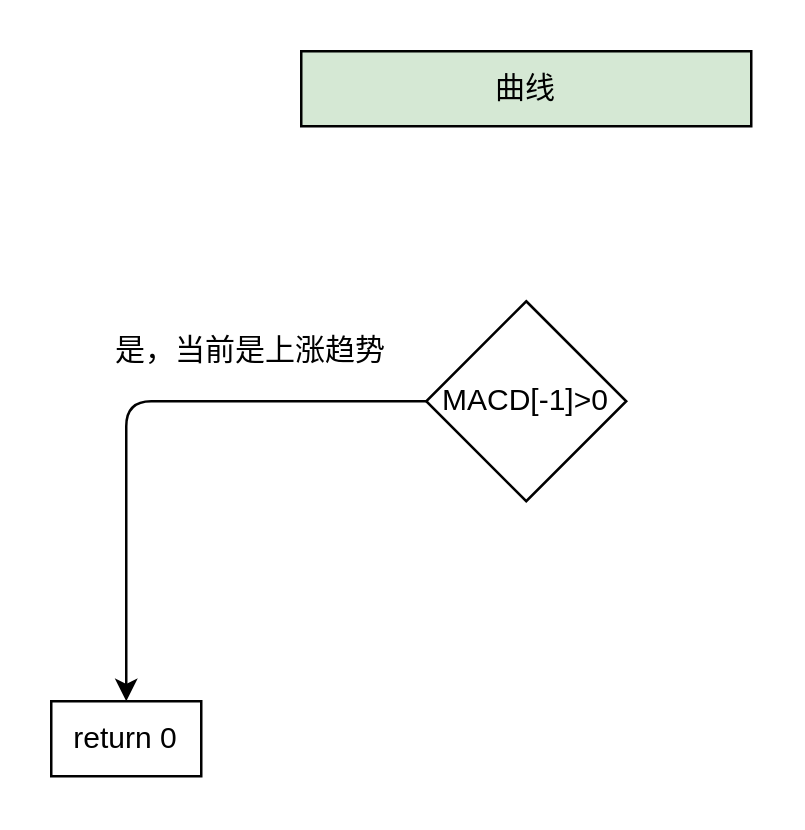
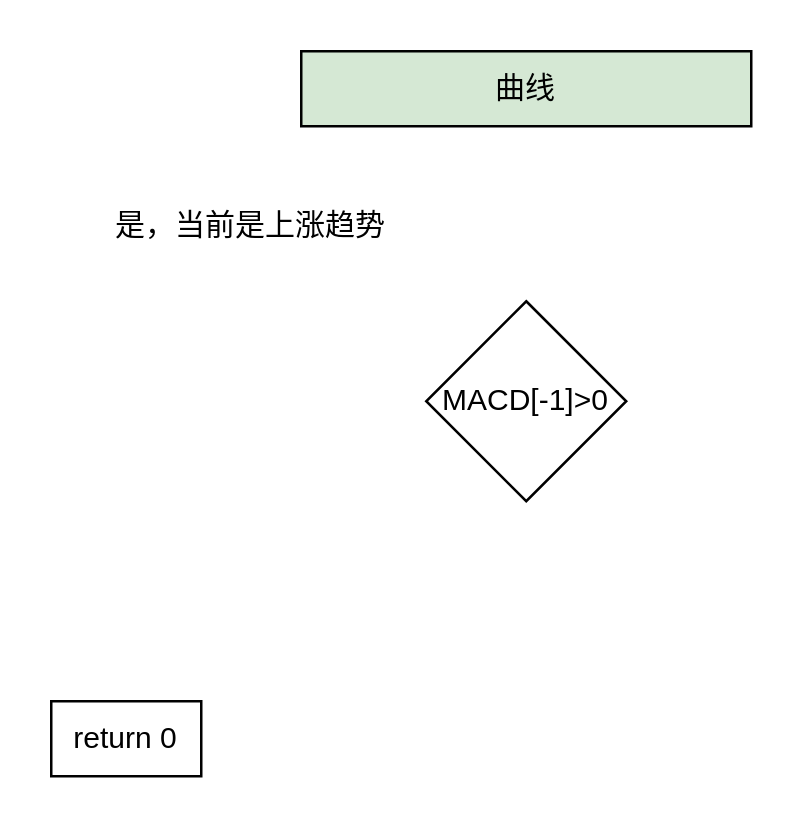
(251, 351) -> (251, 226)
(141, 403) -> none
